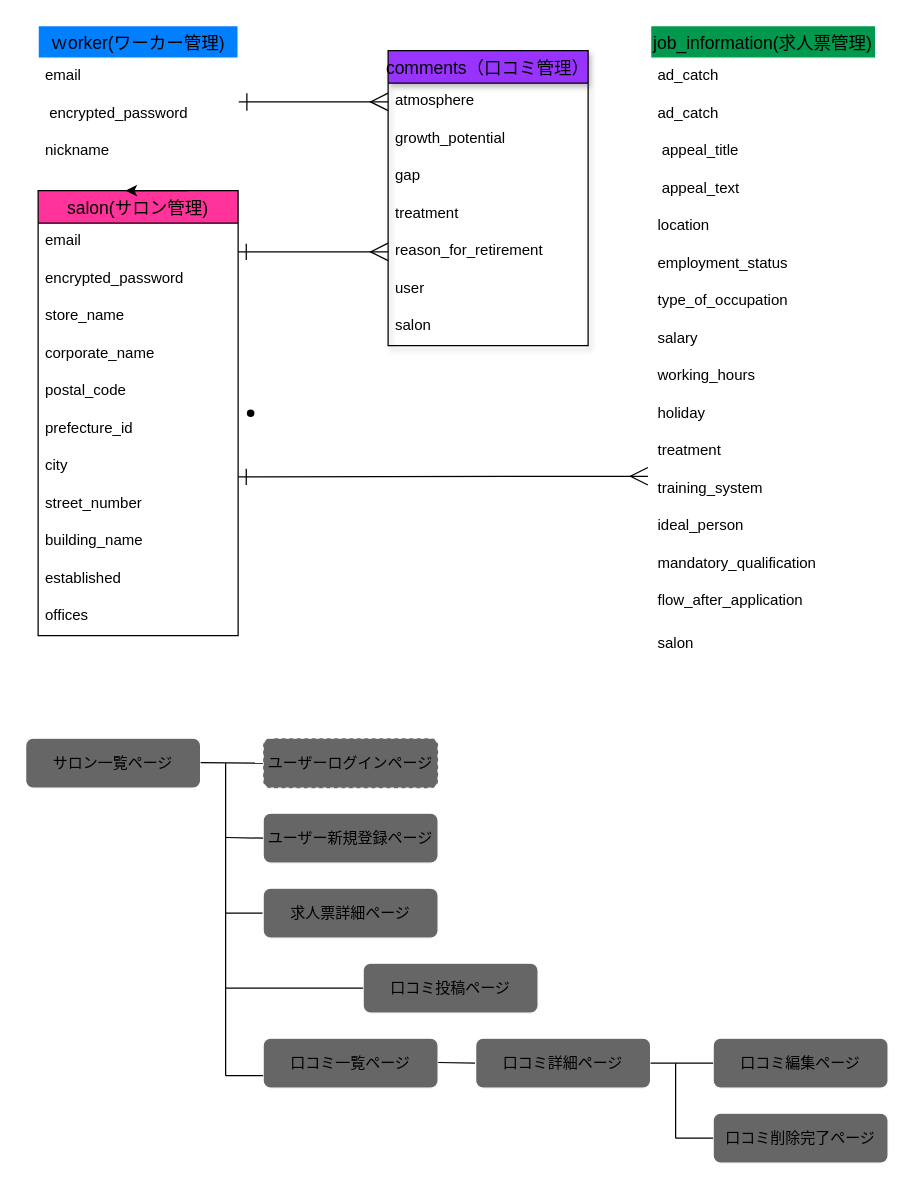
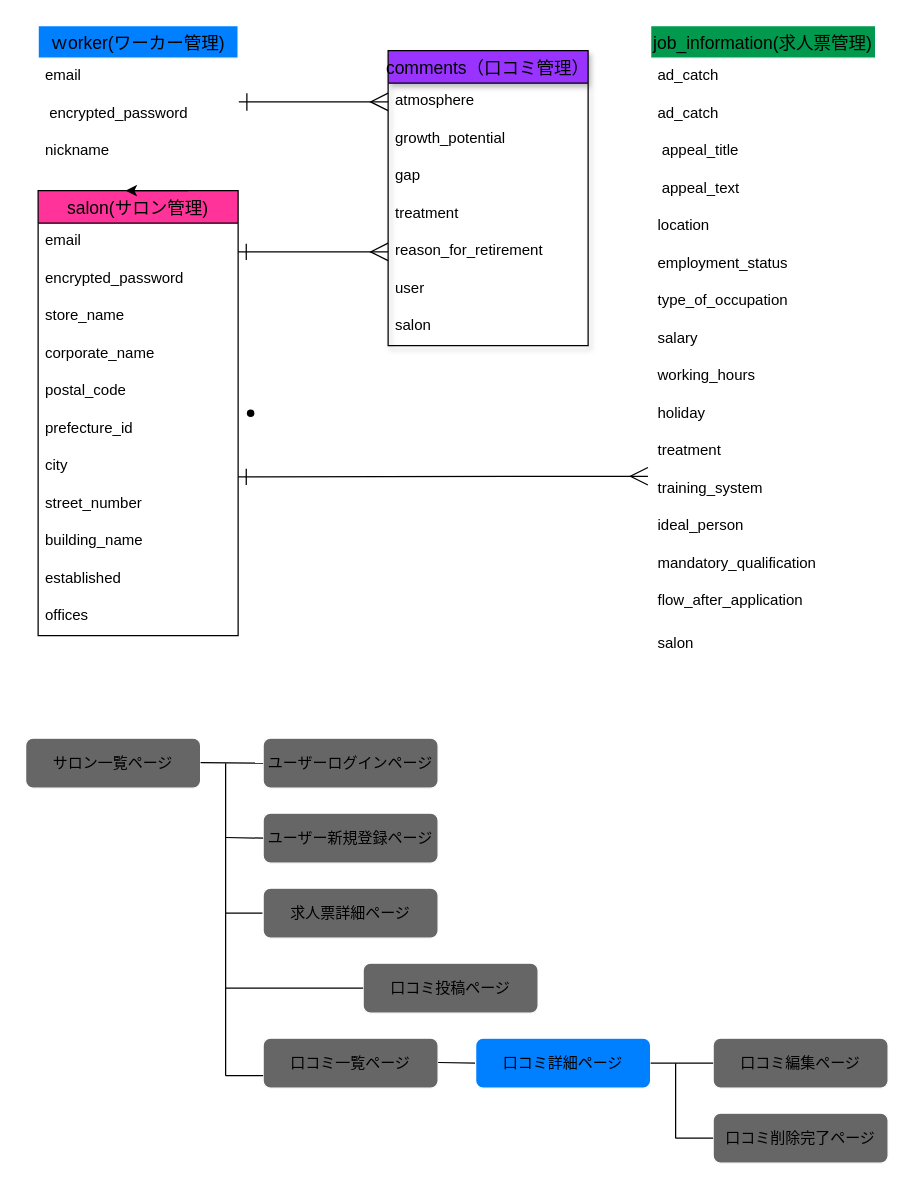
(351, 763) -> (351, 763)
(563, 1063) -> (563, 1063)
